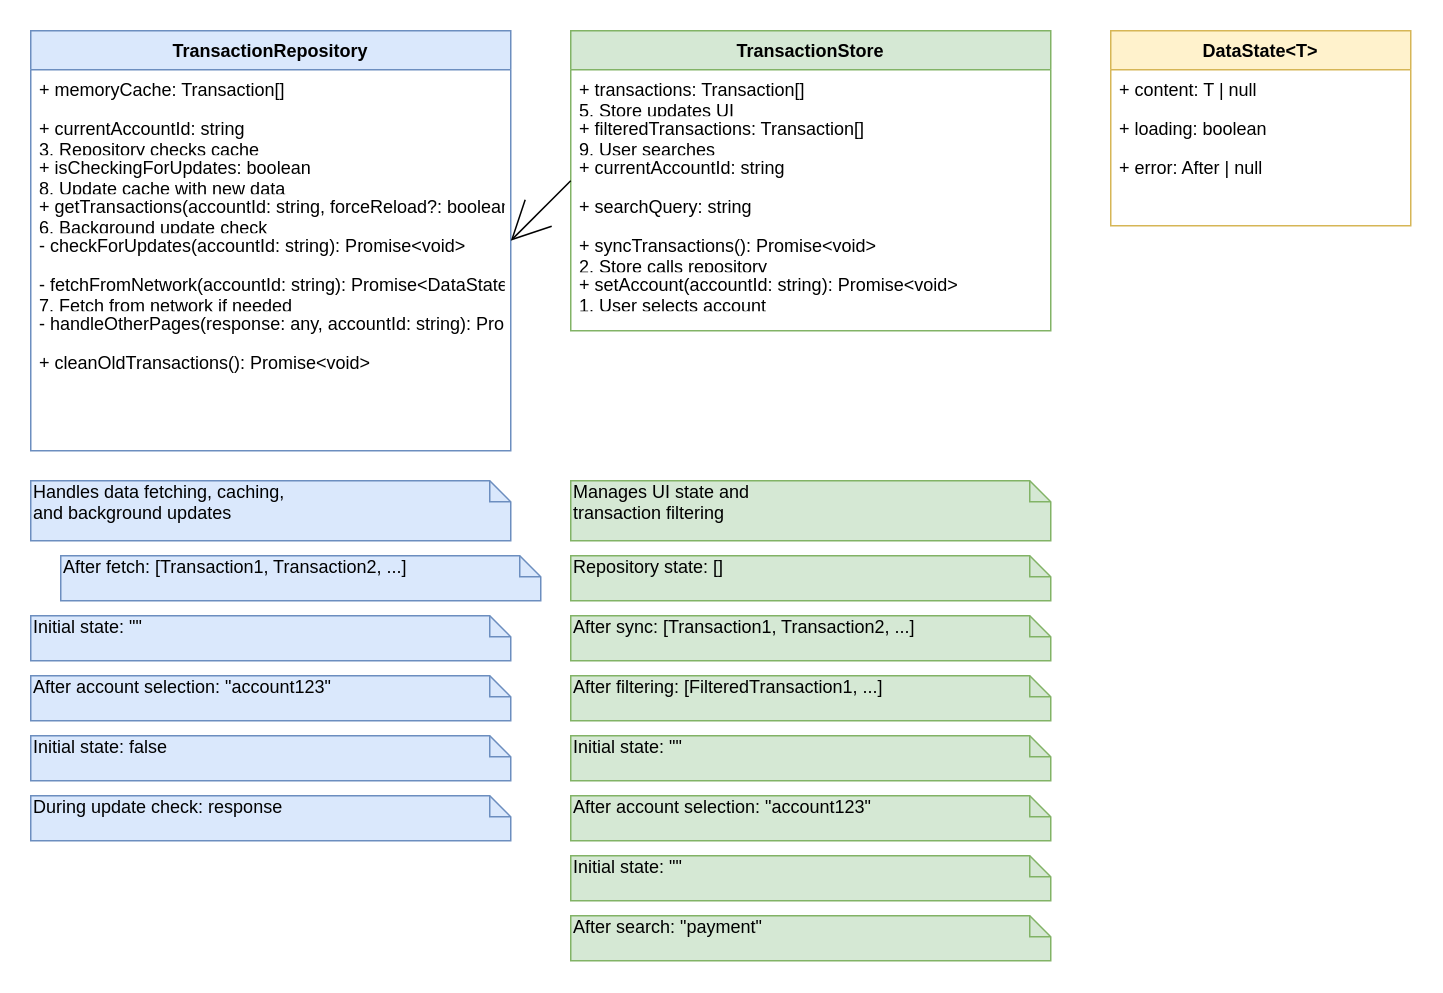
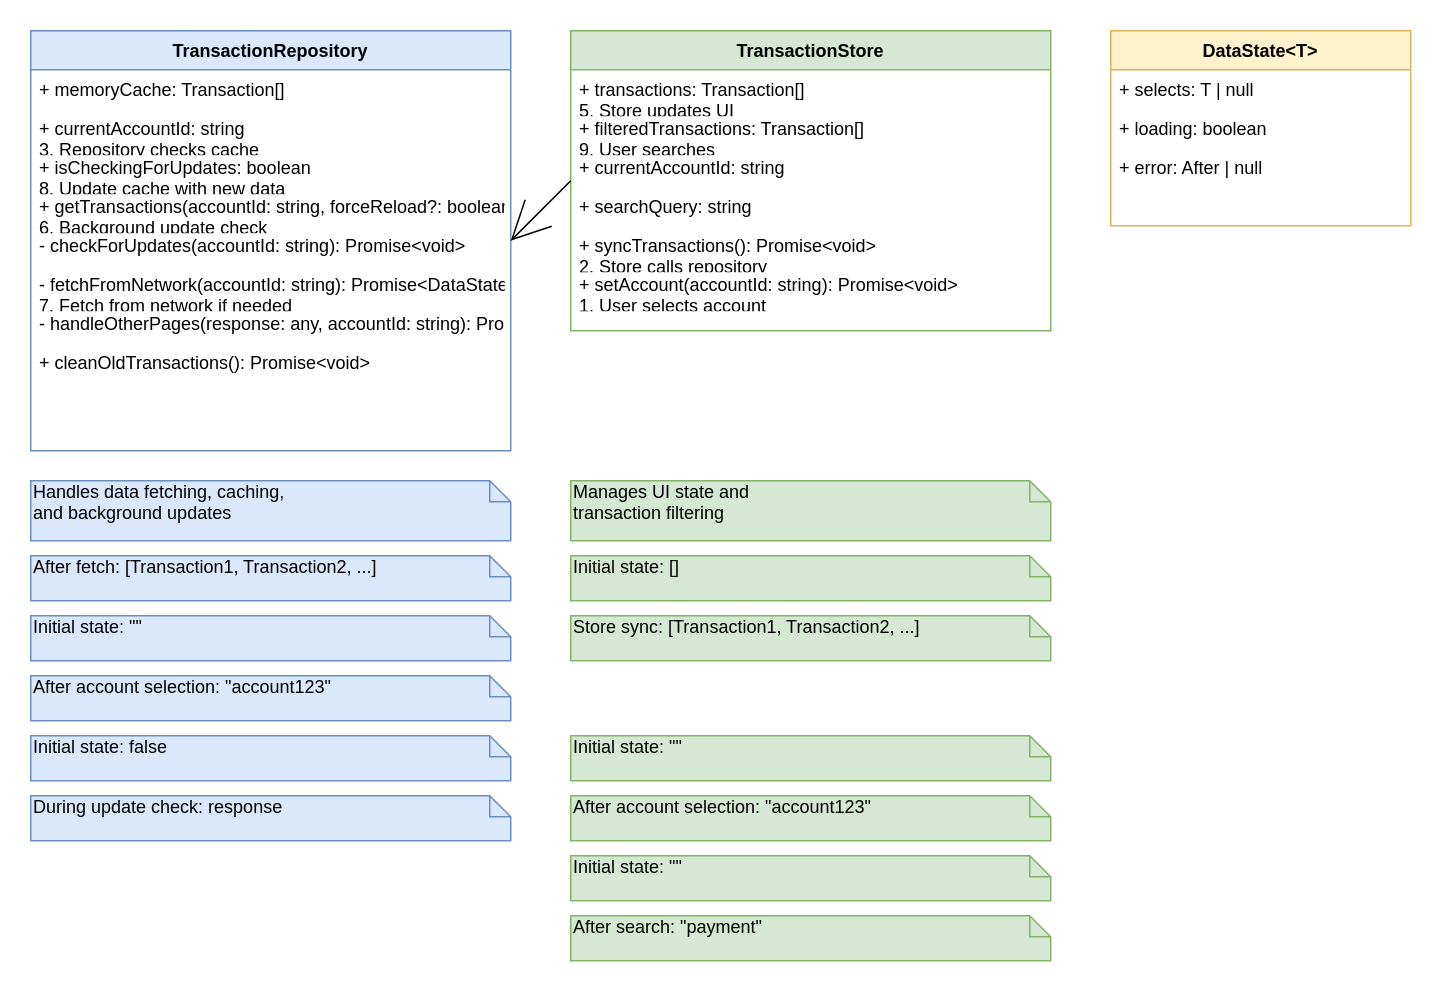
(1196, 90) -> (1194, 90)
(665, 568) -> (645, 568)
(301, 578) -> (271, 578)
(772, 628) -> (772, 628)
(811, 698) -> none
